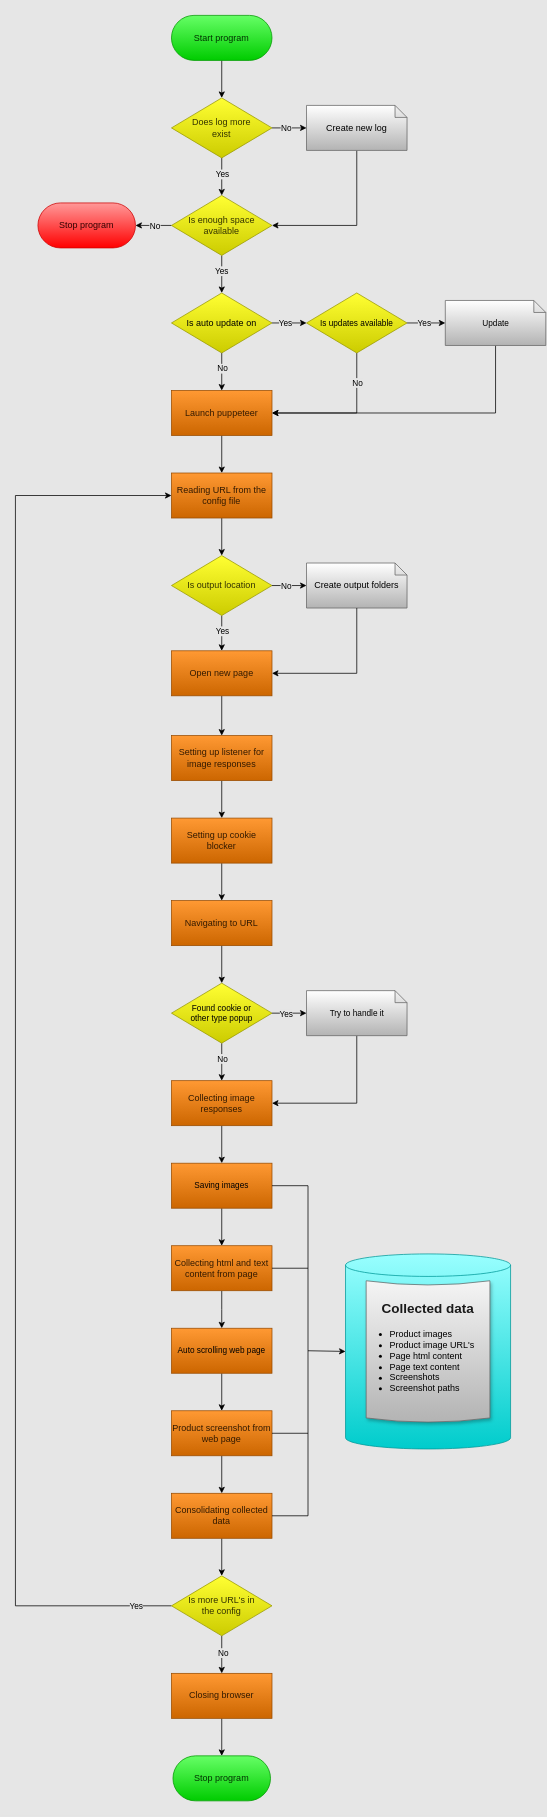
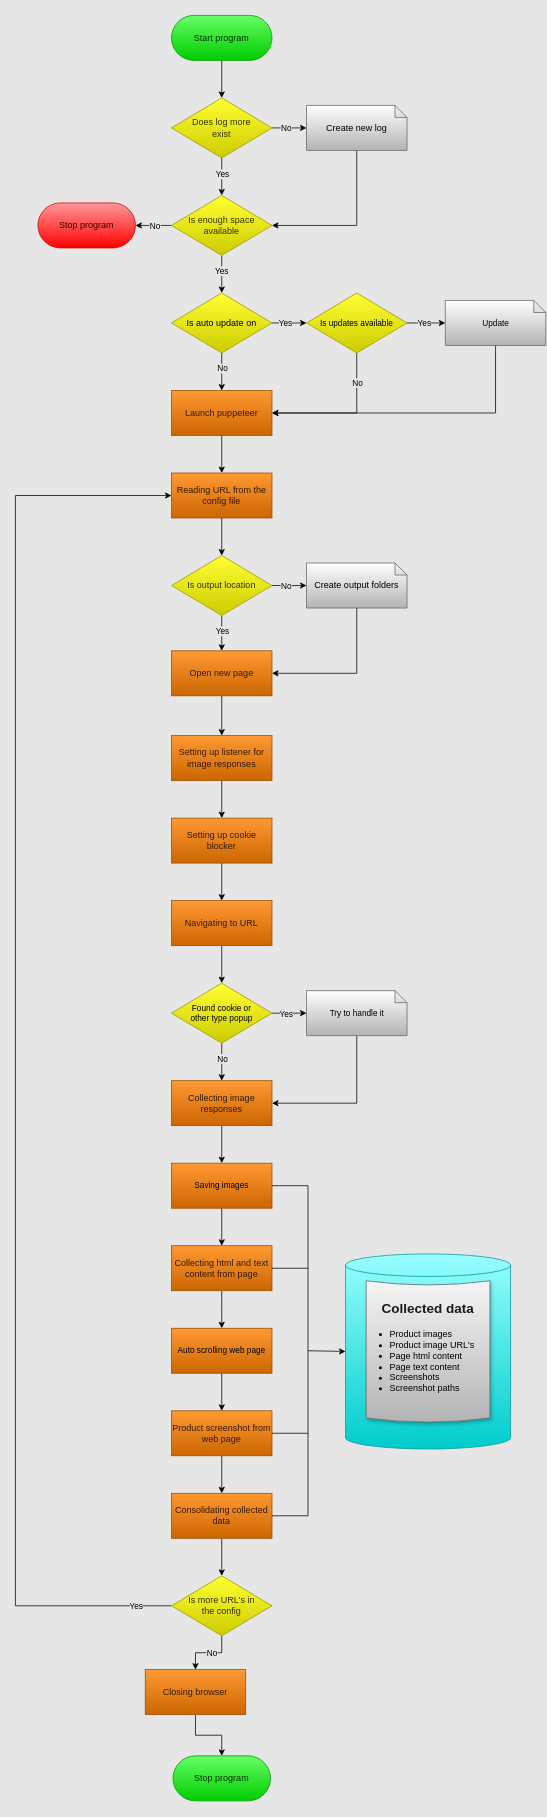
(222, 1695) -> (195, 1692)
